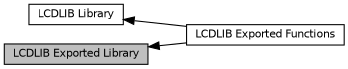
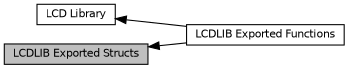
(76, 14) -> (76, 14)
(76, 54) -> (76, 54)
